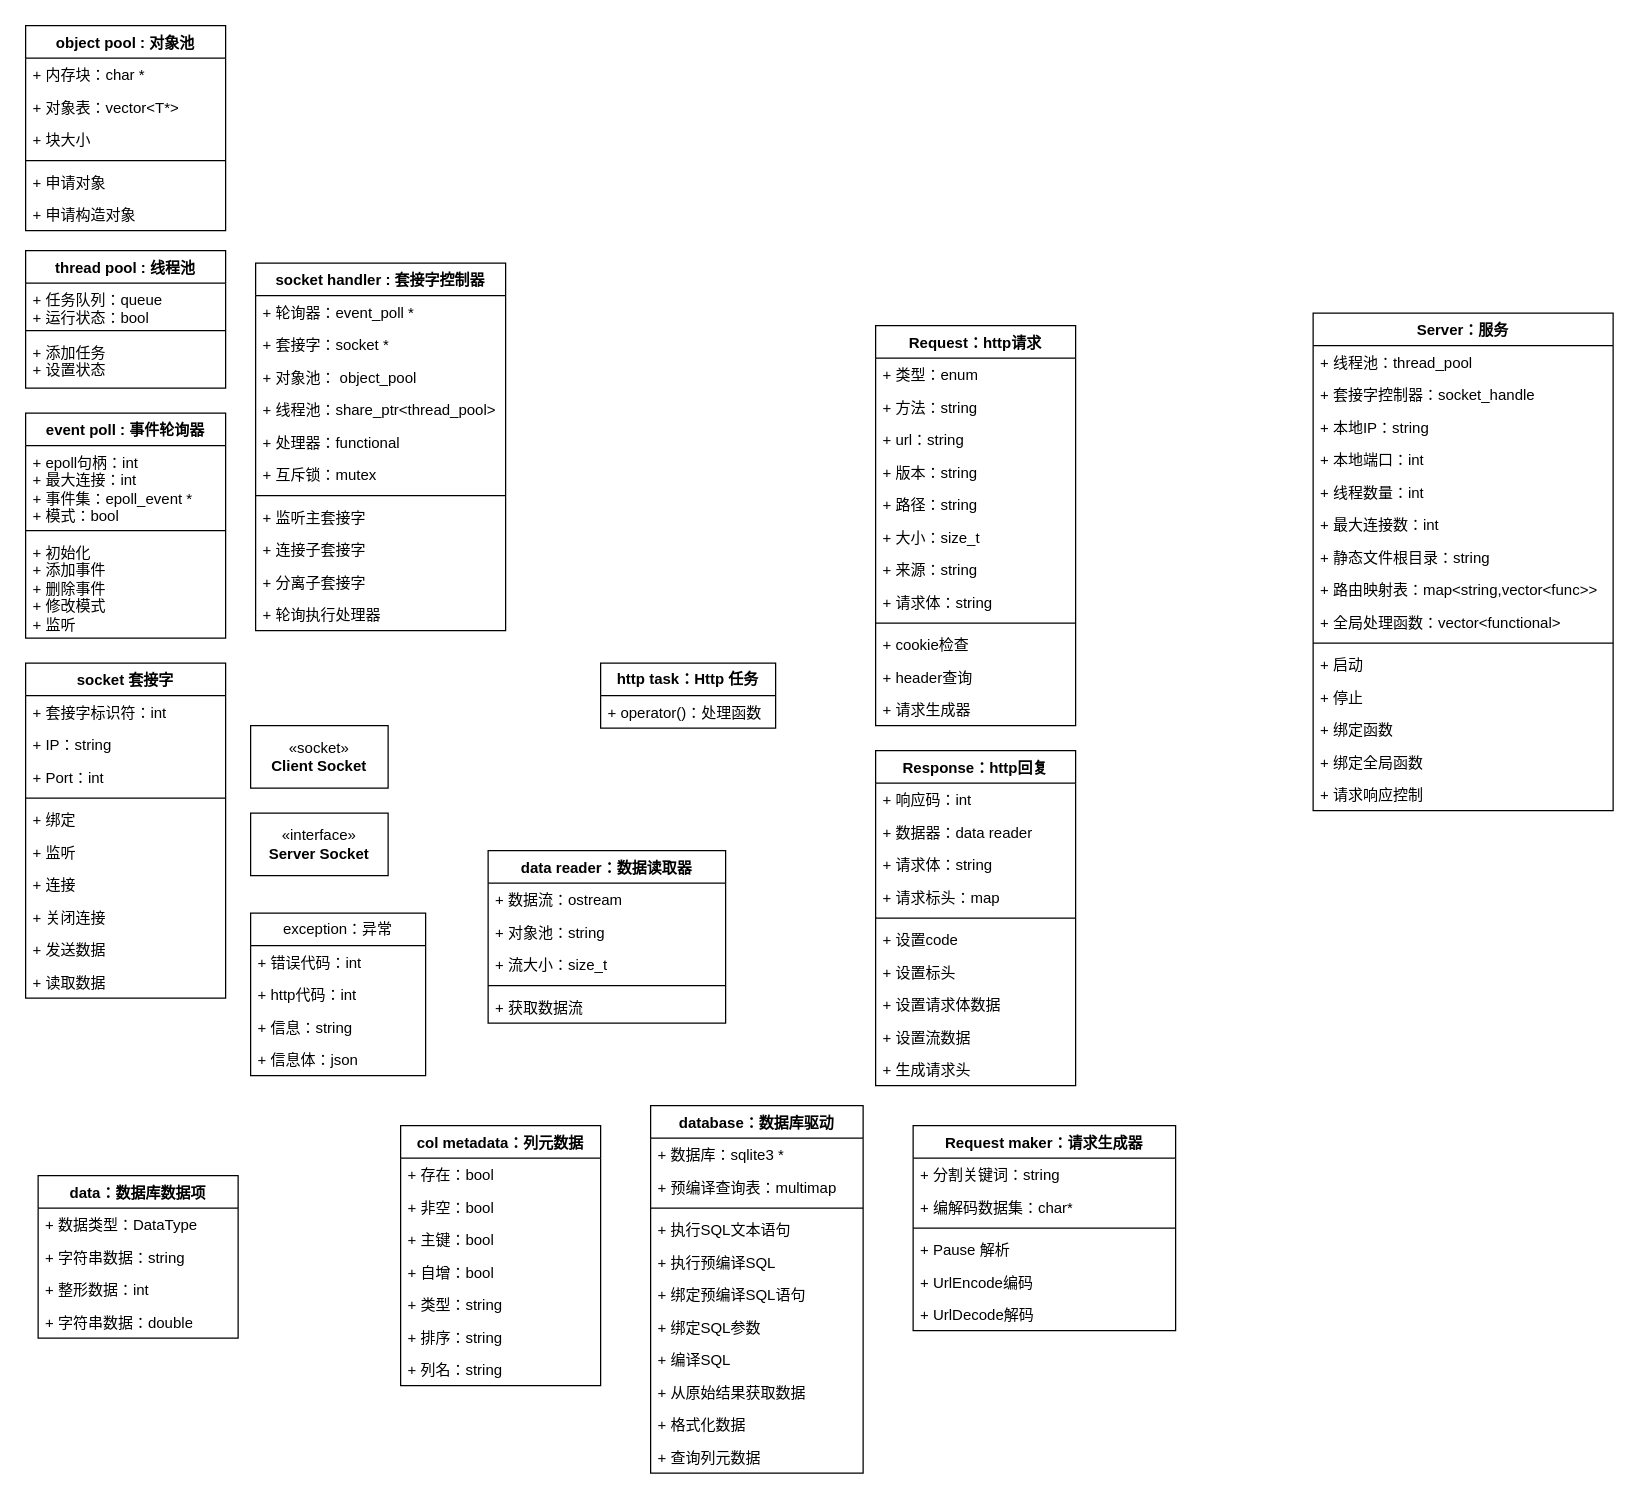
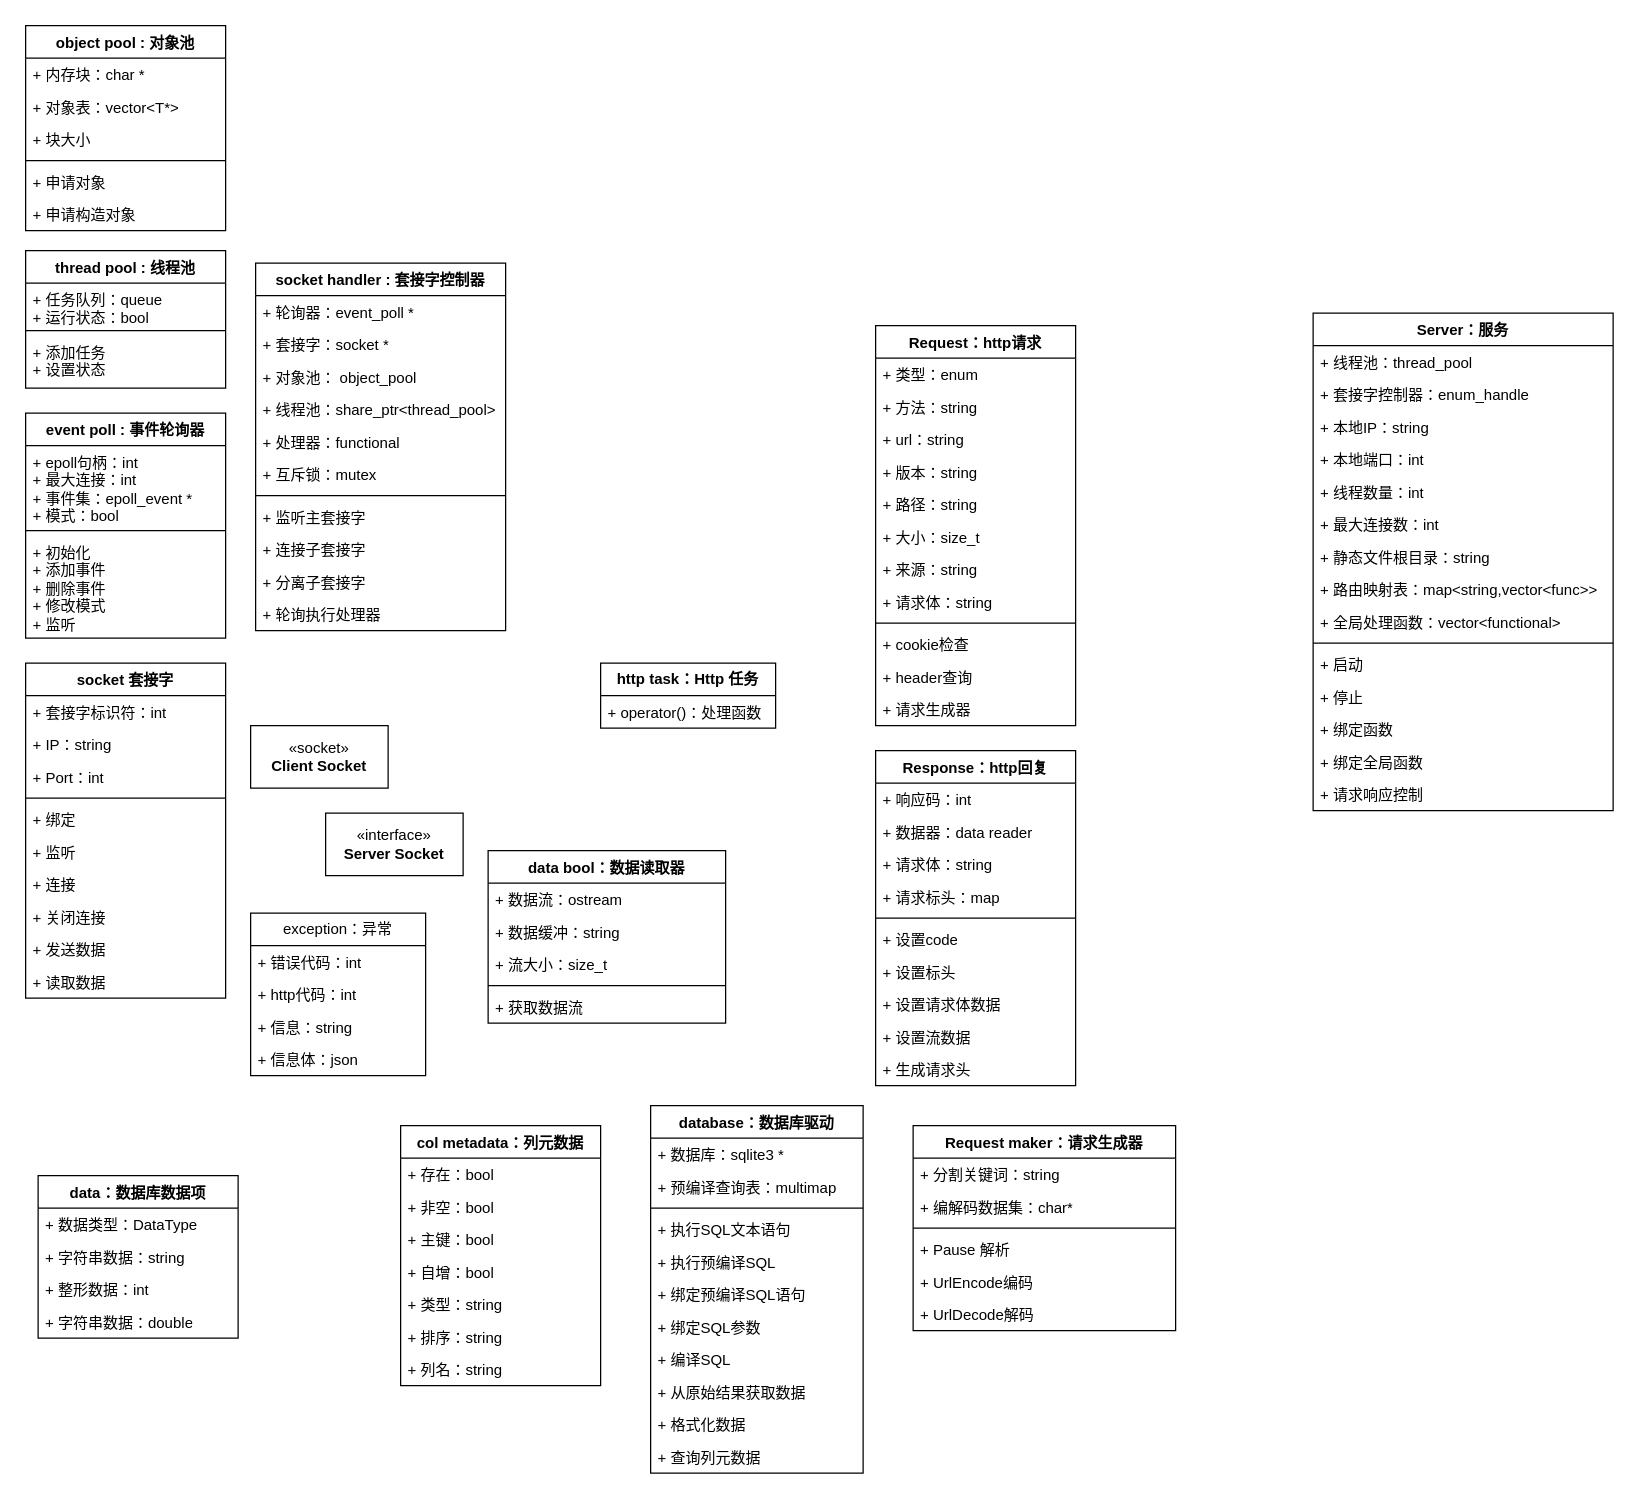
(1432, 396) -> (1424, 396)
(319, 844) -> (394, 844)
(607, 868) -> (607, 868)
(555, 933) -> (563, 933)
